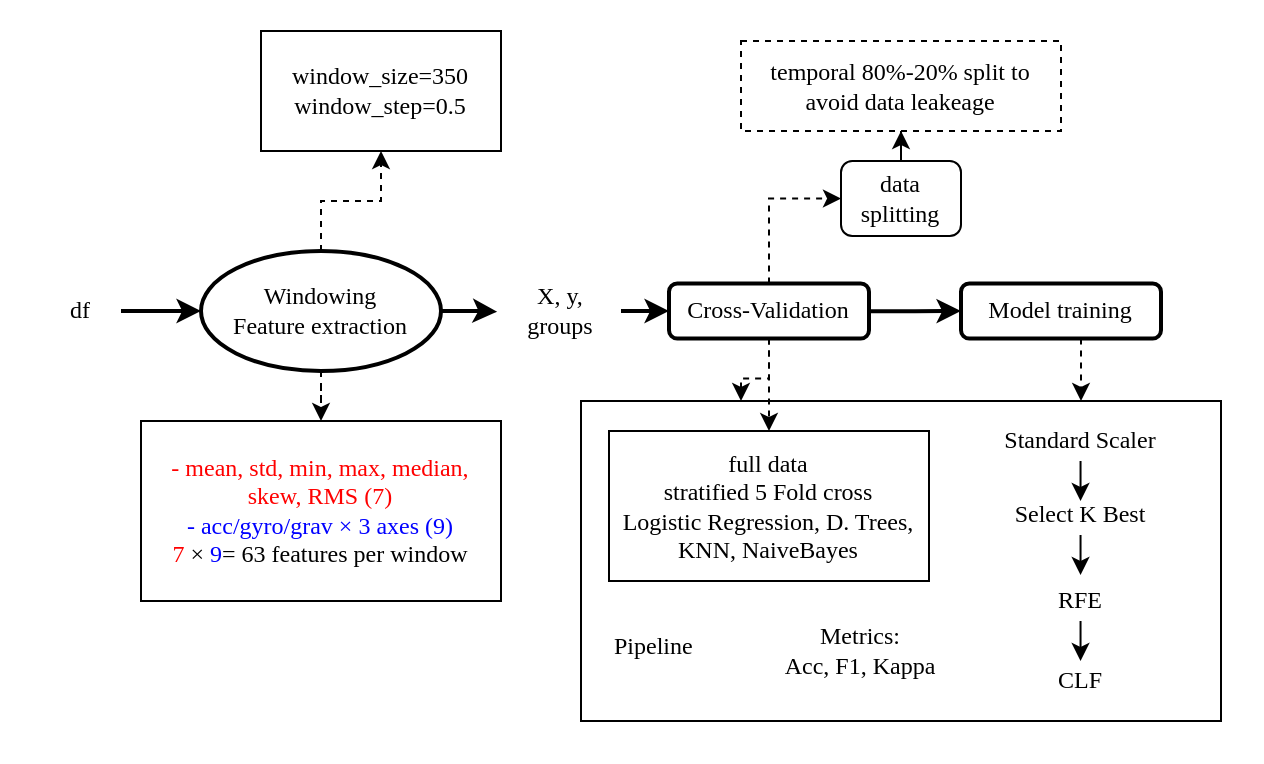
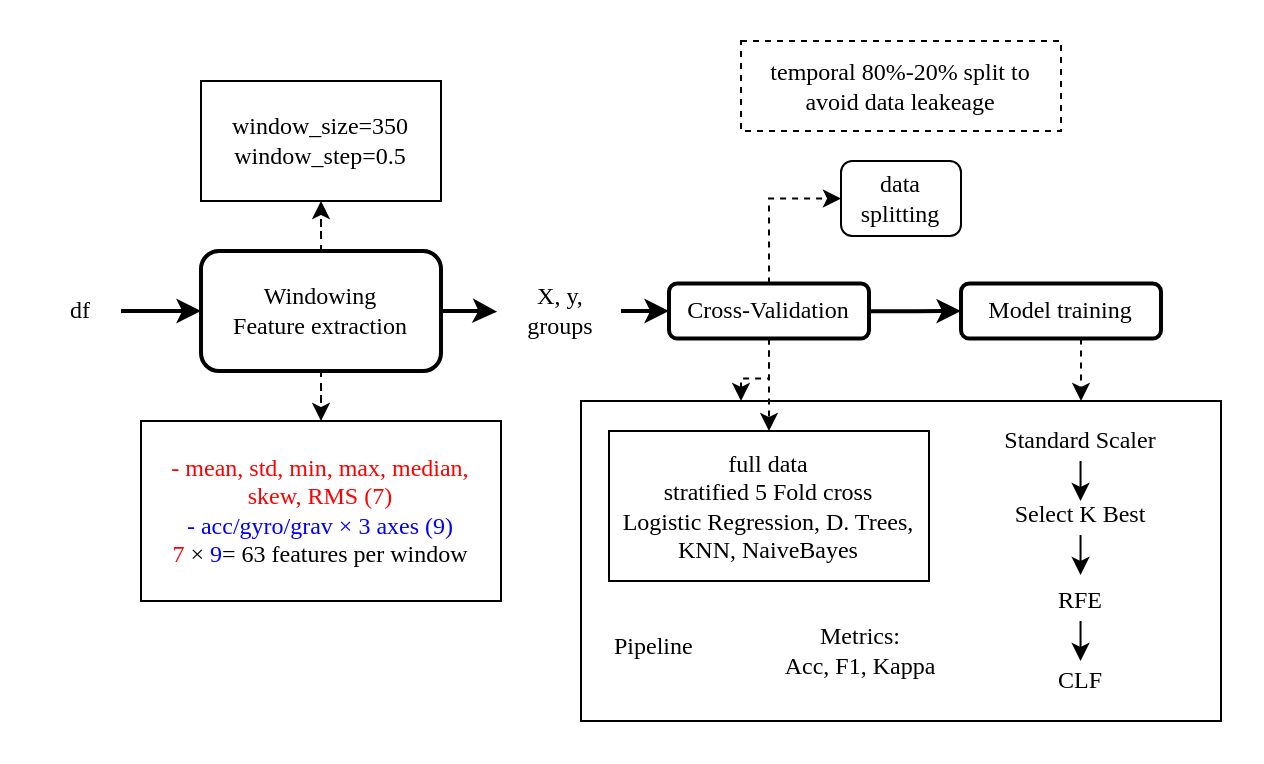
(381, 91) -> (321, 141)
(901, 145) -> none
(321, 311) -> (321, 311)
